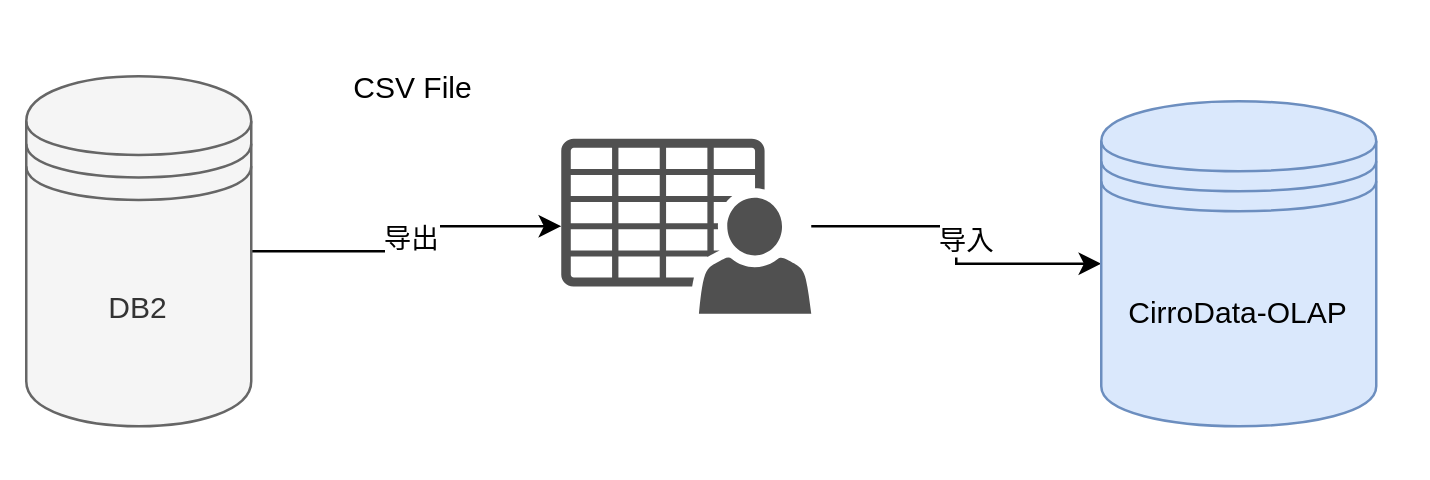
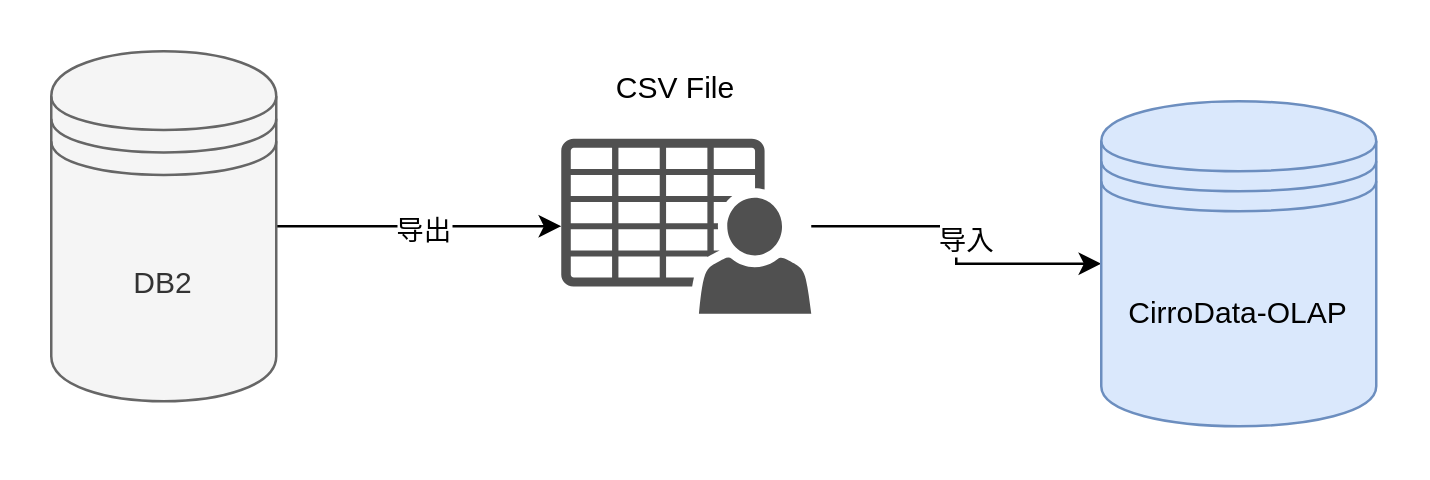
(414, 89) -> (676, 89)
(139, 251) -> (164, 226)
